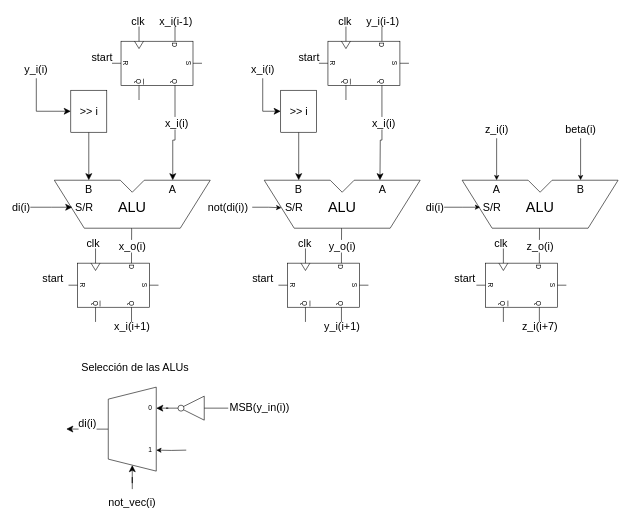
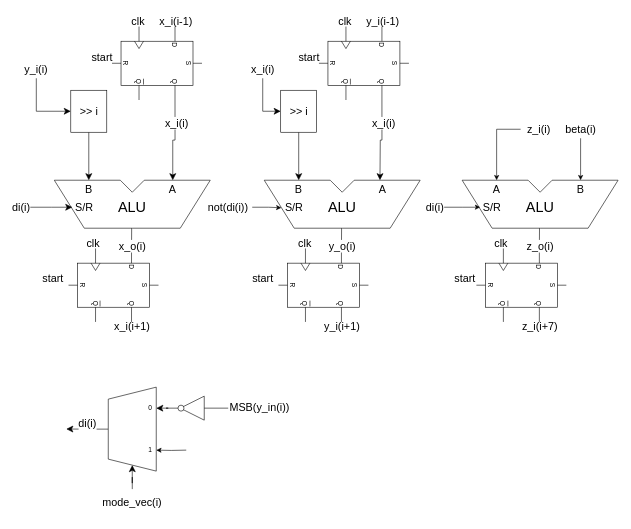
(497, 129) -> (539, 129)
(135, 368) -> none
(132, 503) -> (132, 503)
